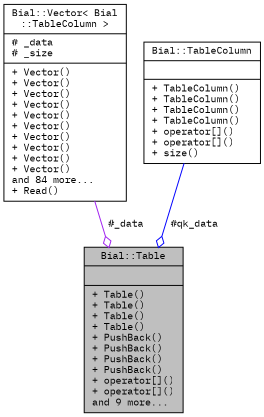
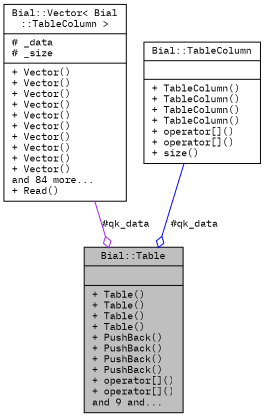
(123, 224) -> (123, 224)
(131, 402) -> (128, 402)
